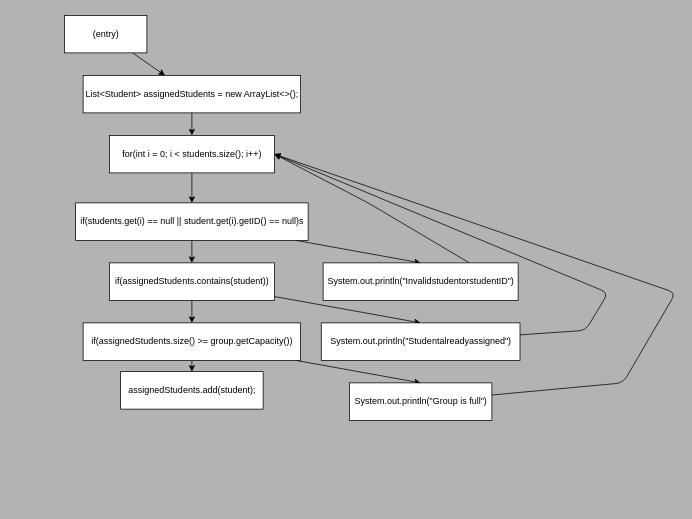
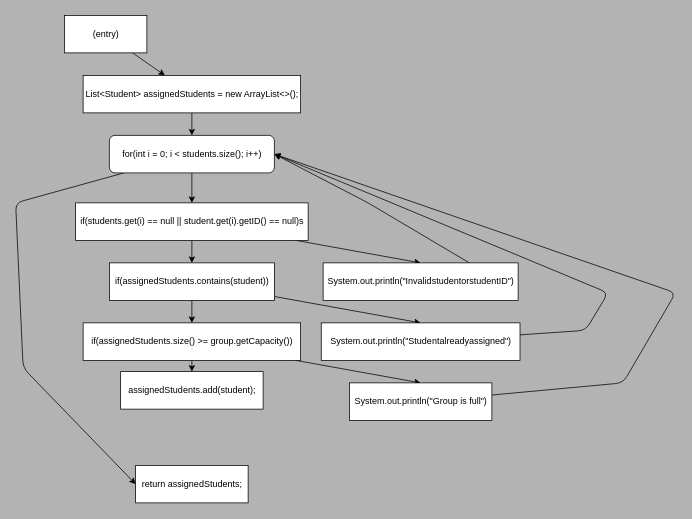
(192, 154) -> (192, 154)
none -> (17, 242)
none -> (192, 484)
